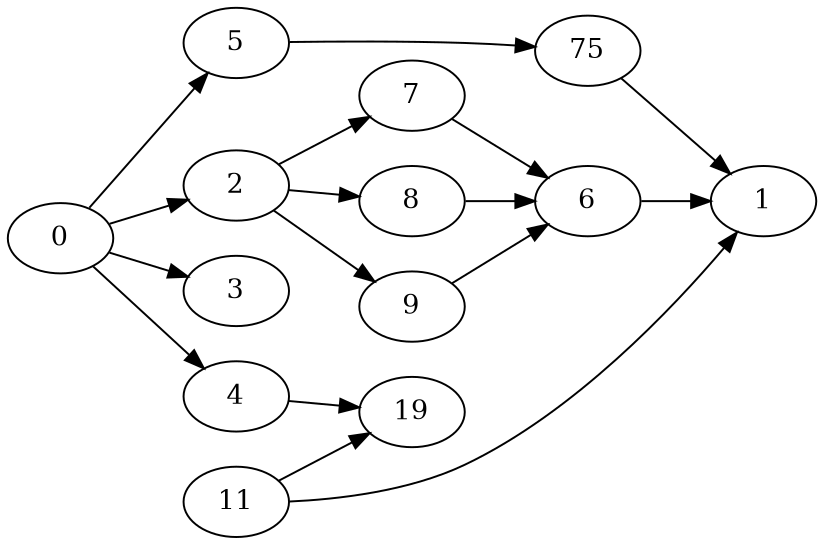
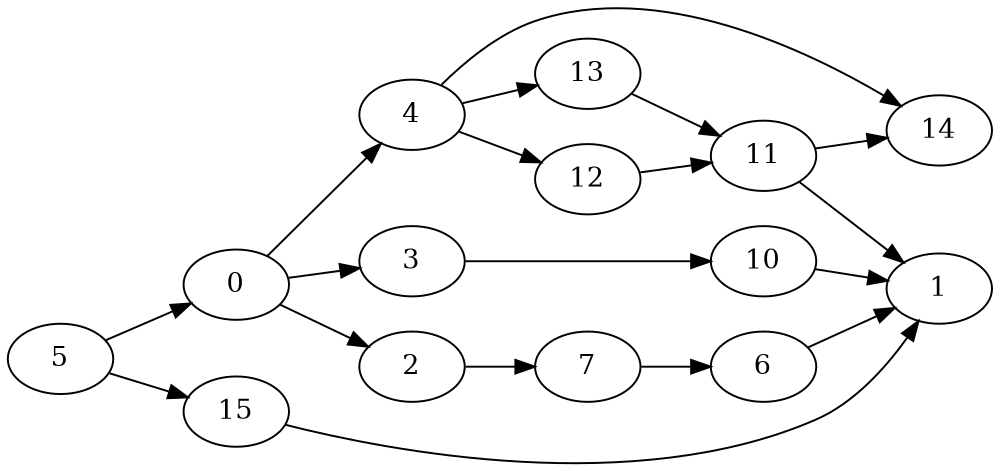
(588, 51) -> (236, 412)
none -> (588, 74)
(142, 148) -> (139, 326)
none -> (588, 179)
(412, 201) -> none
none -> (764, 261)
(412, 307) -> none
(412, 412) -> (939, 130)
